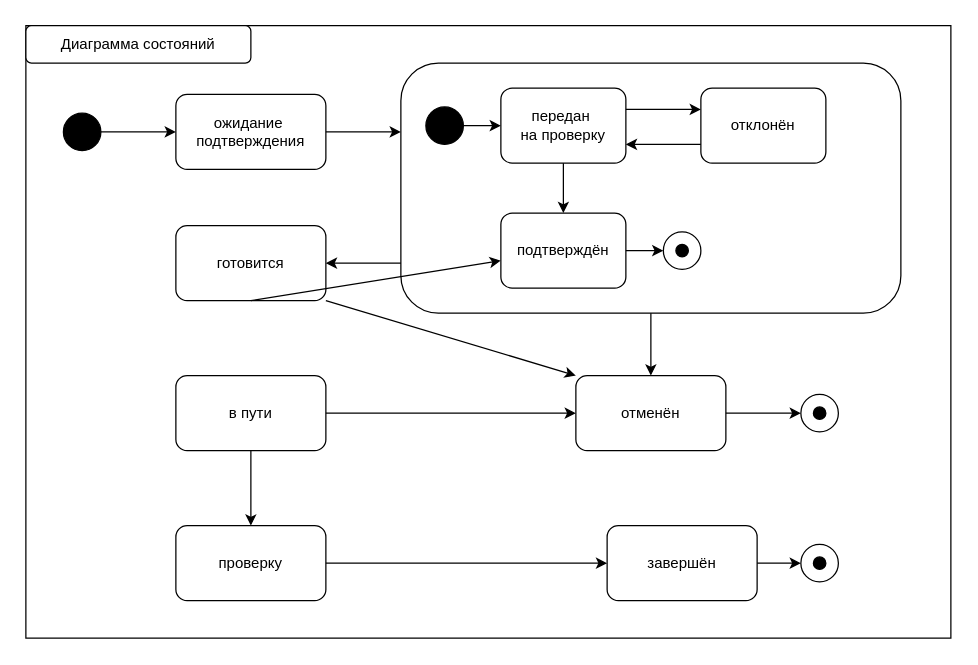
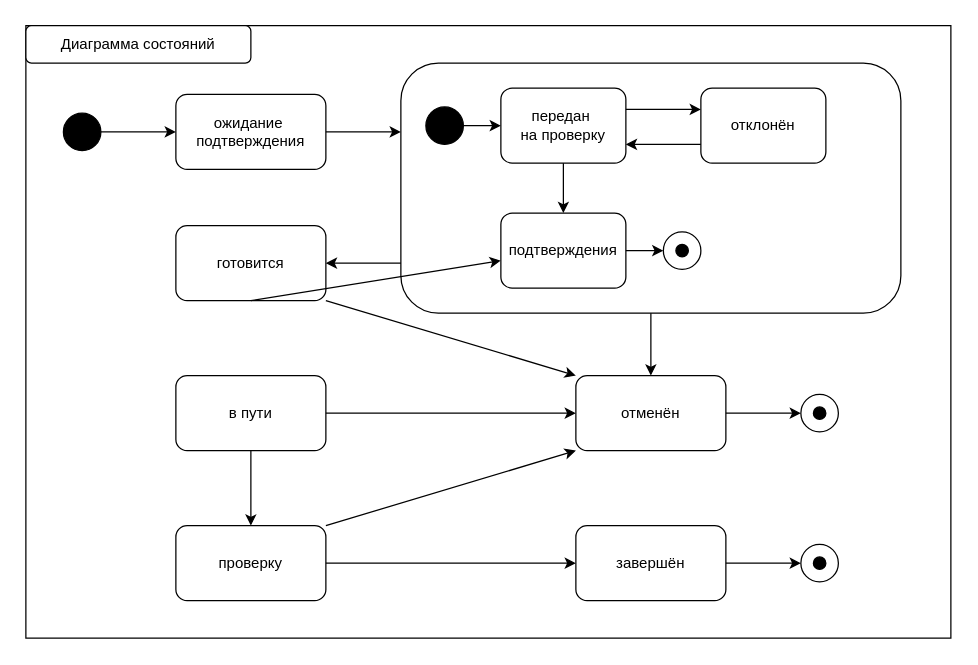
(563, 251) -> (563, 251)
none -> (446, 489)
(682, 563) -> (651, 563)
